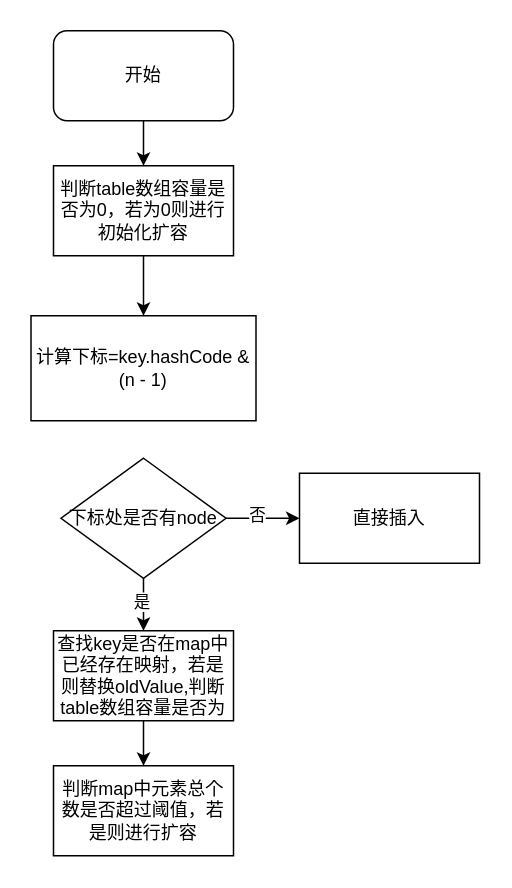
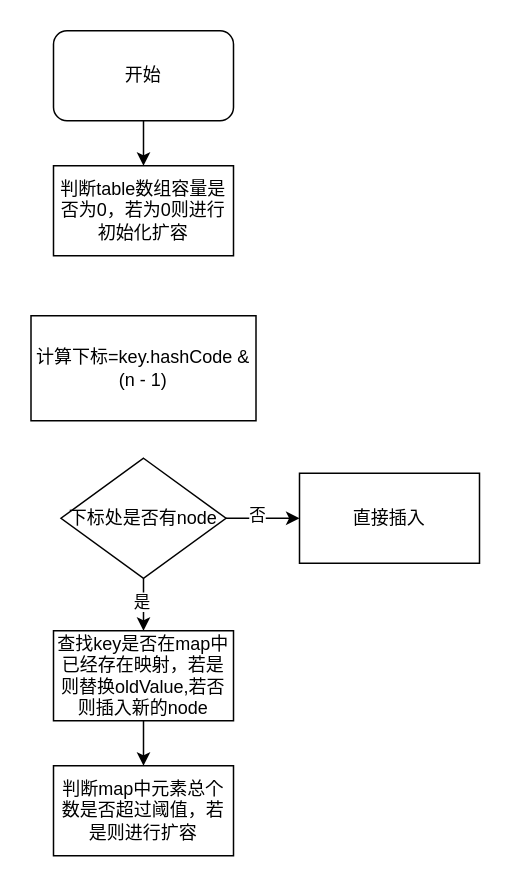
(143, 281) -> none
(143, 676) -> (143, 676)
